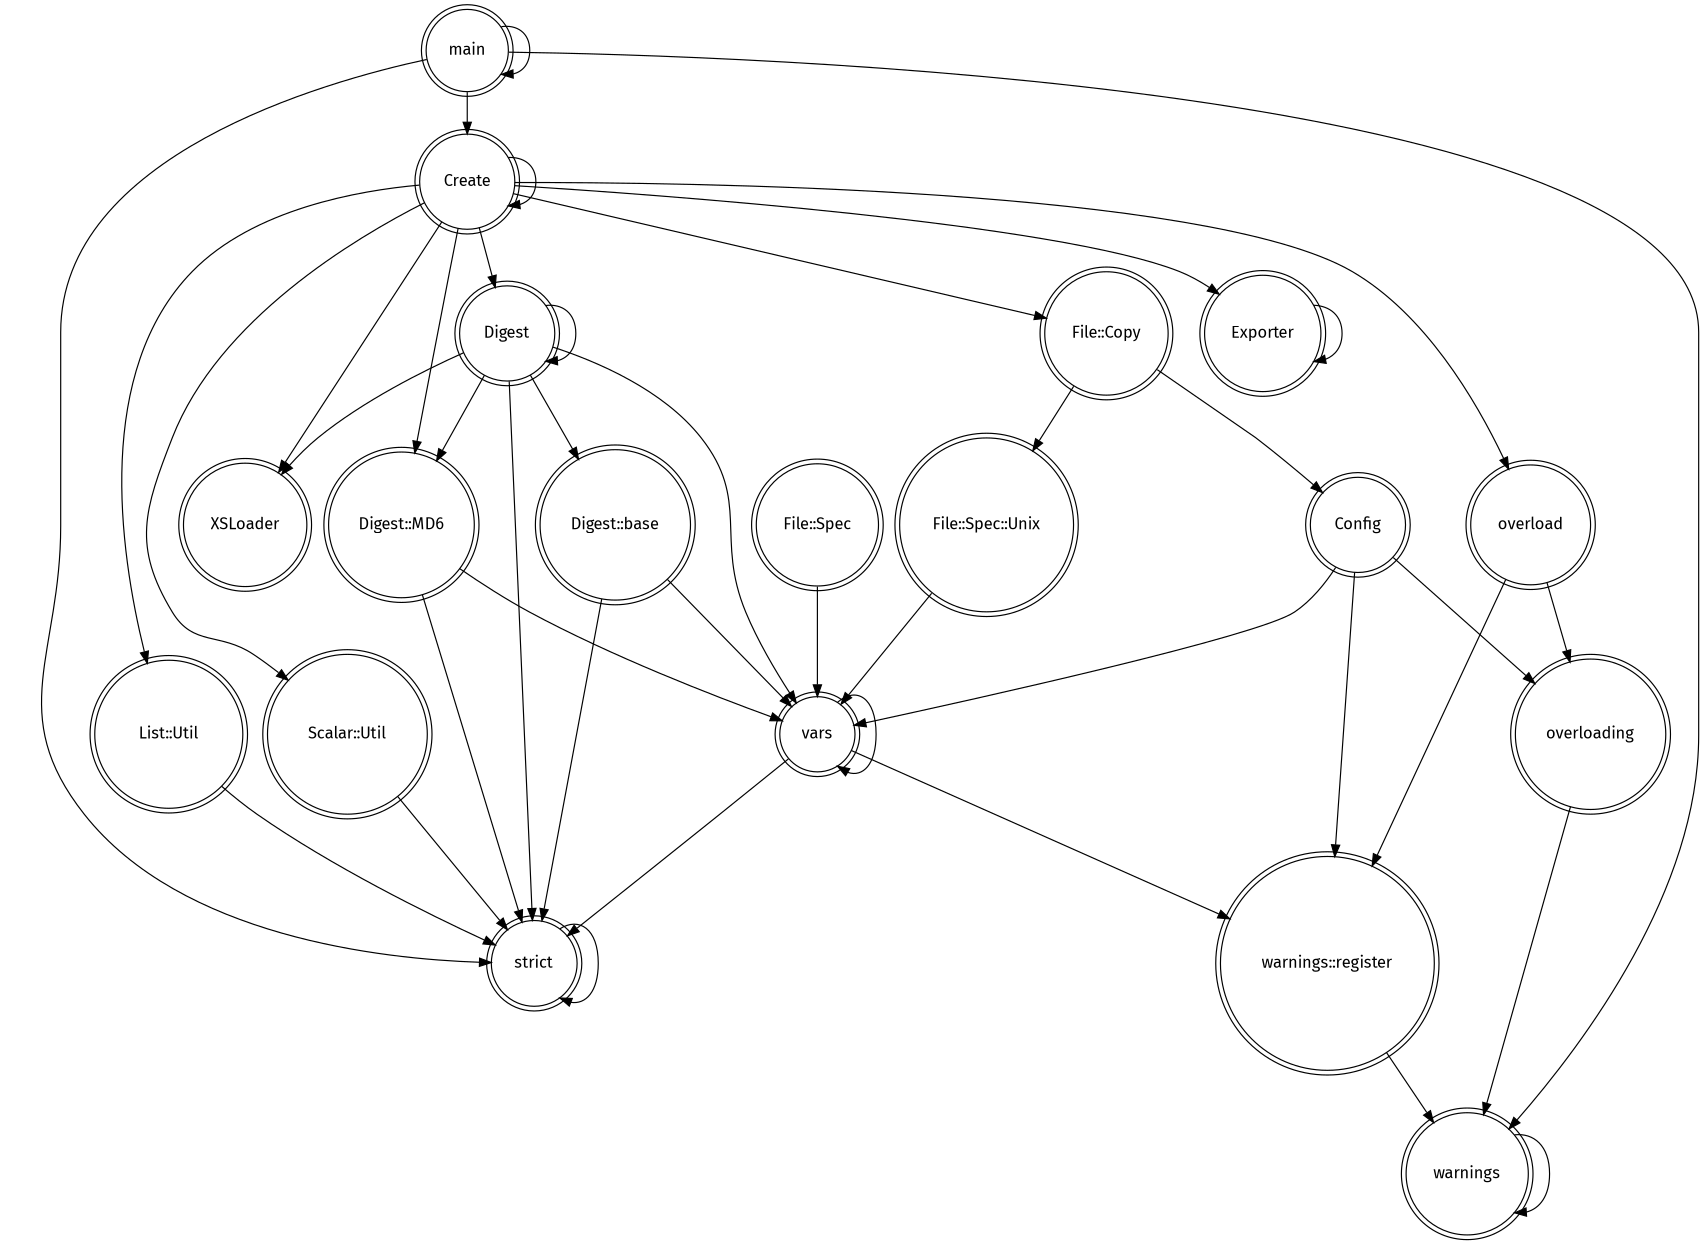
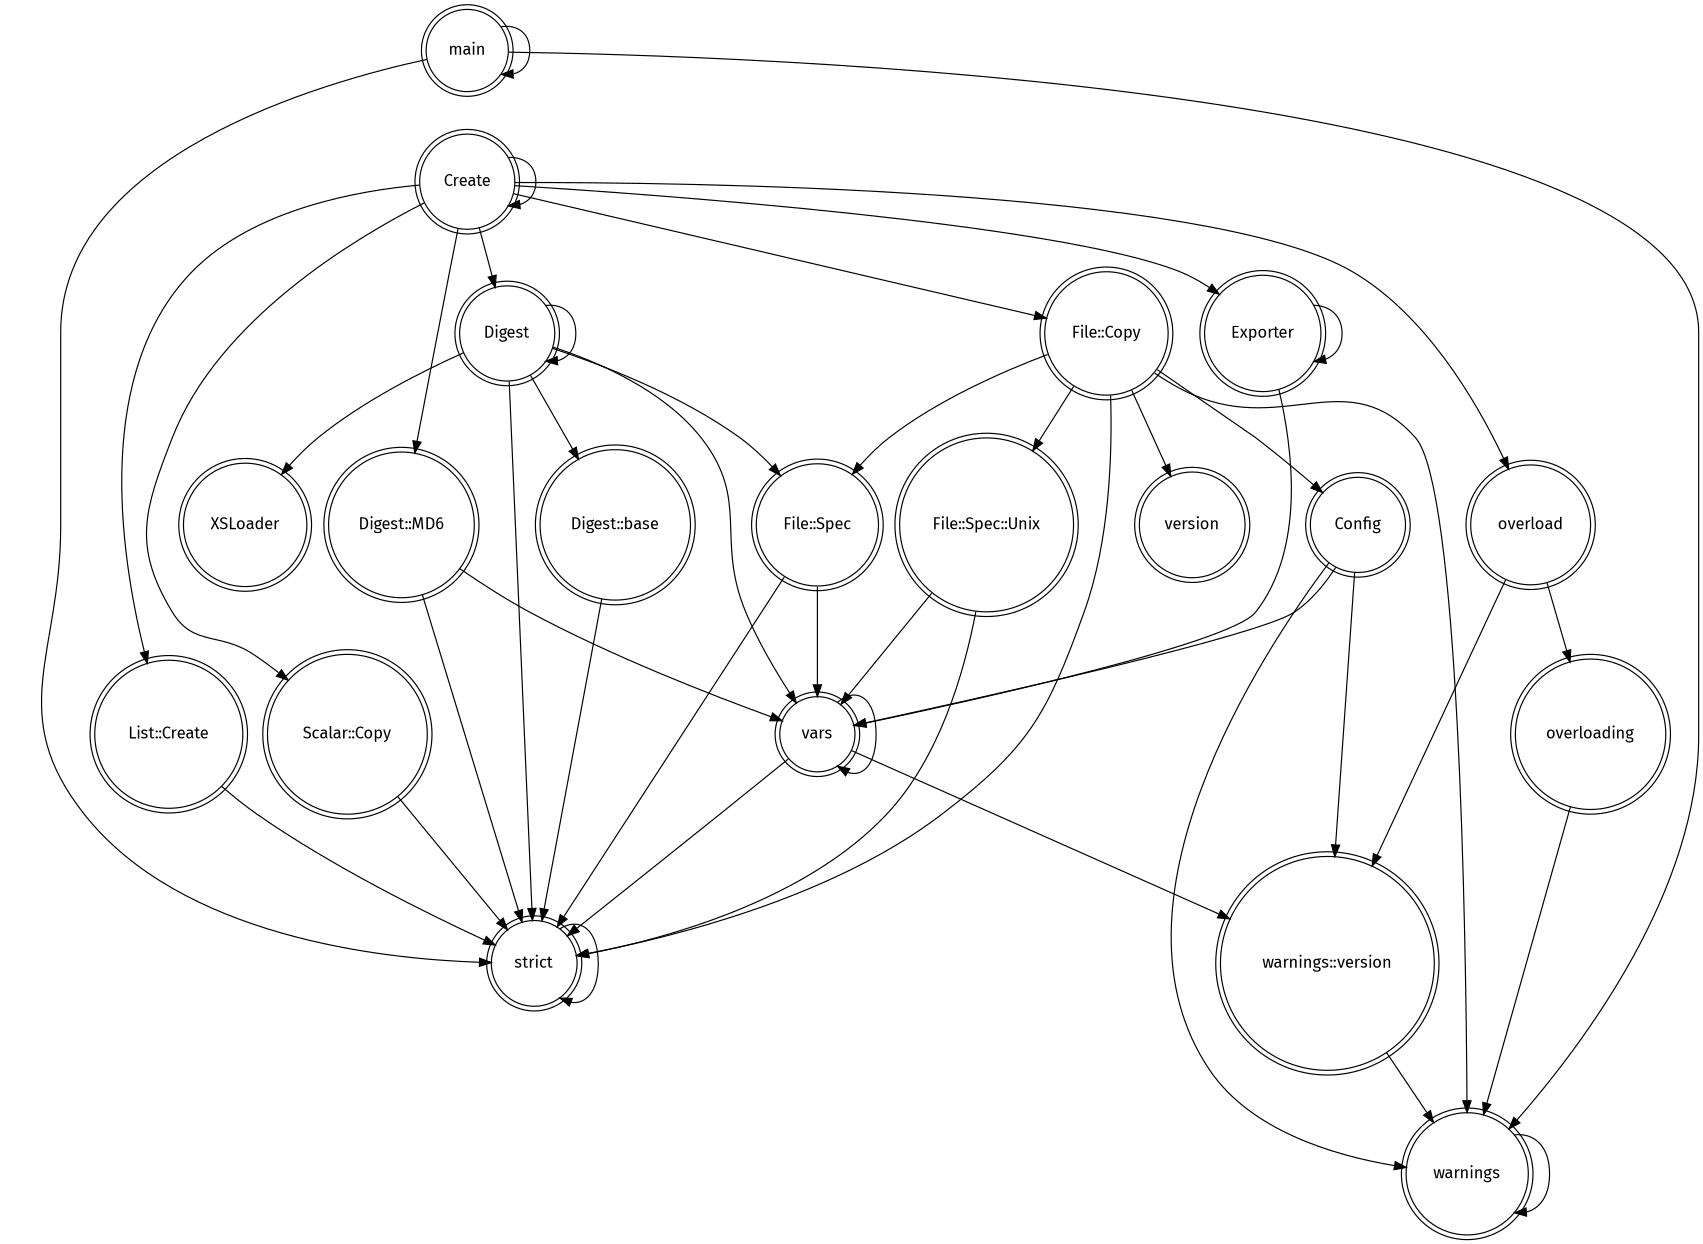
(467, 107) -> none
(363, 342) -> none
none -> (948, 400)
(463, 413) -> (669, 396)
none -> (1192, 525)
(1460, 617) -> (1174, 908)
none -> (1451, 627)
(725, 639) -> (1235, 625)
(169, 734) -> (169, 734)
(347, 734) -> (347, 734)
none -> (674, 747)
none -> (976, 786)
none -> (845, 850)
(1327, 963) -> (1327, 963)
